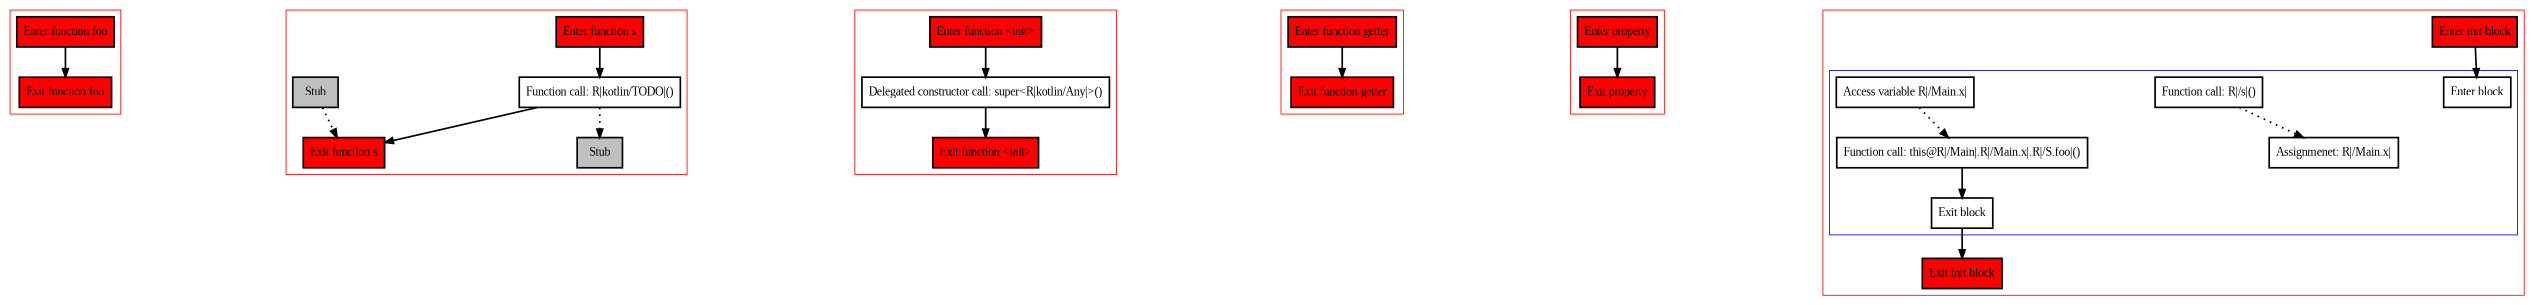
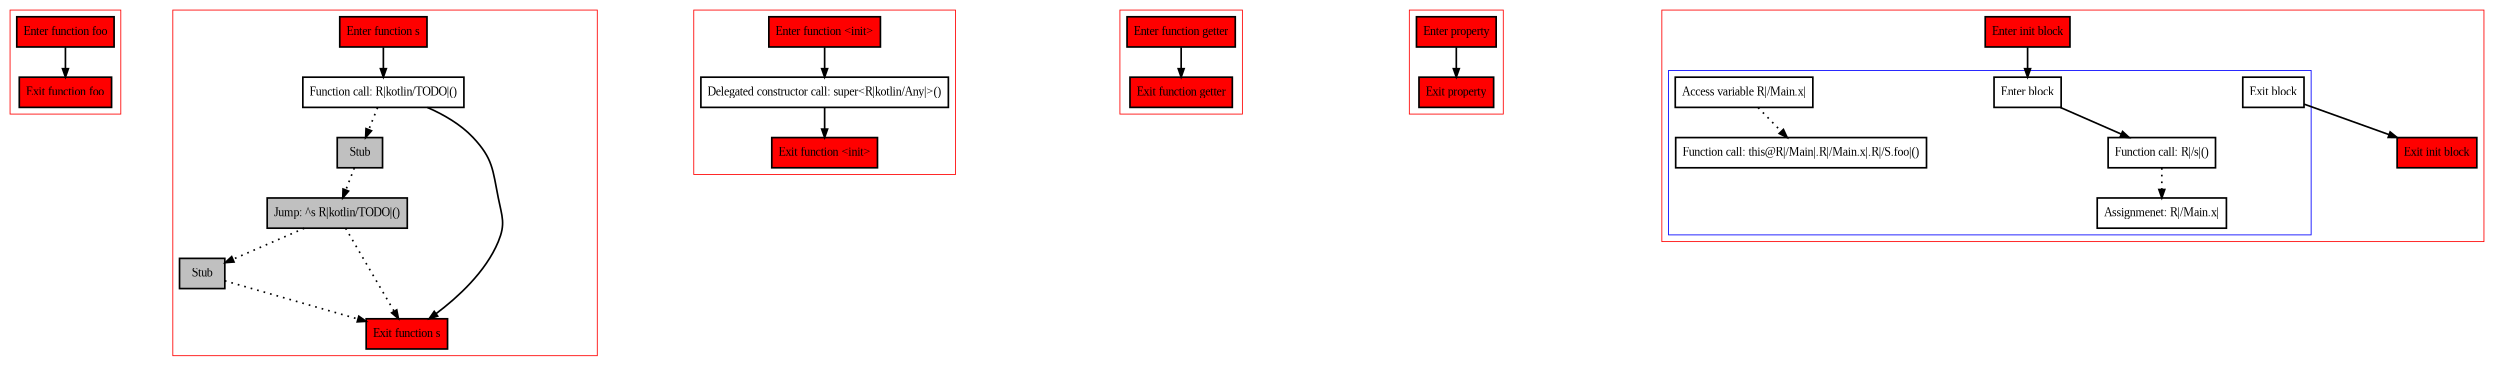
none -> (2091, 121)
(1962, 179) -> none
none -> (337, 213)
